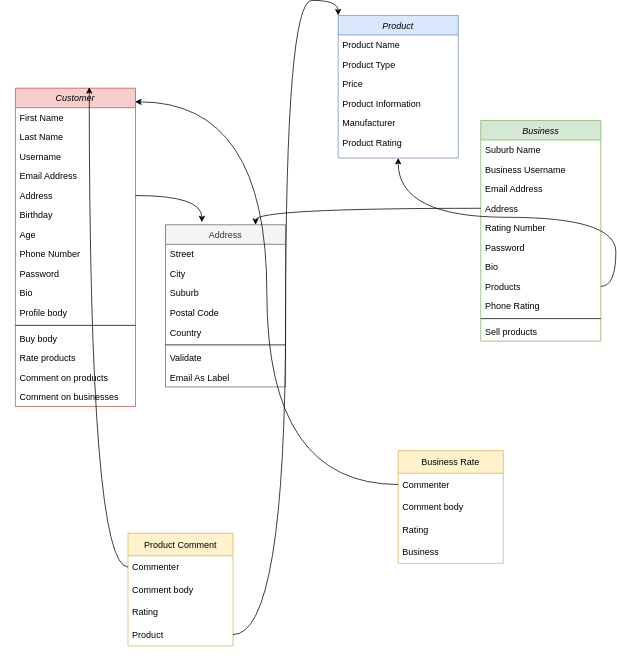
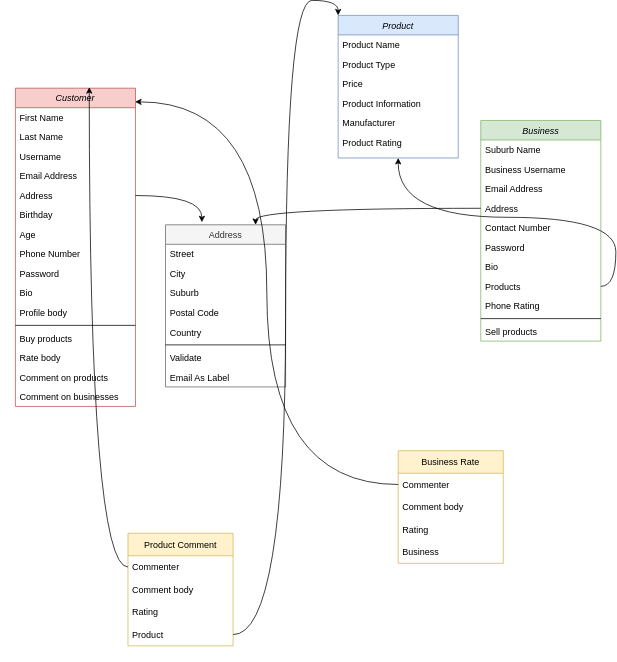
(515, 228) -> (519, 228)
(38, 338) -> (49, 338)
(51, 358) -> (41, 358)
